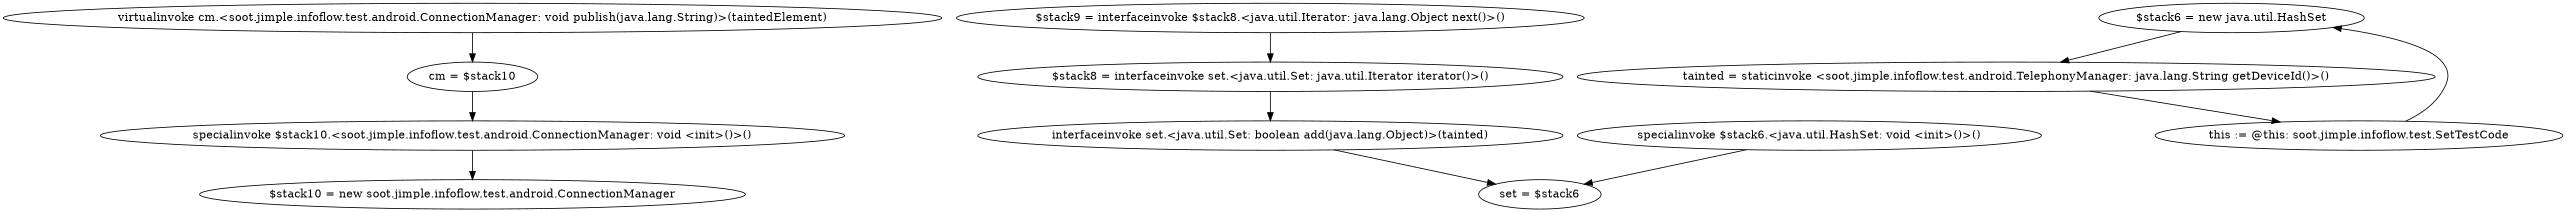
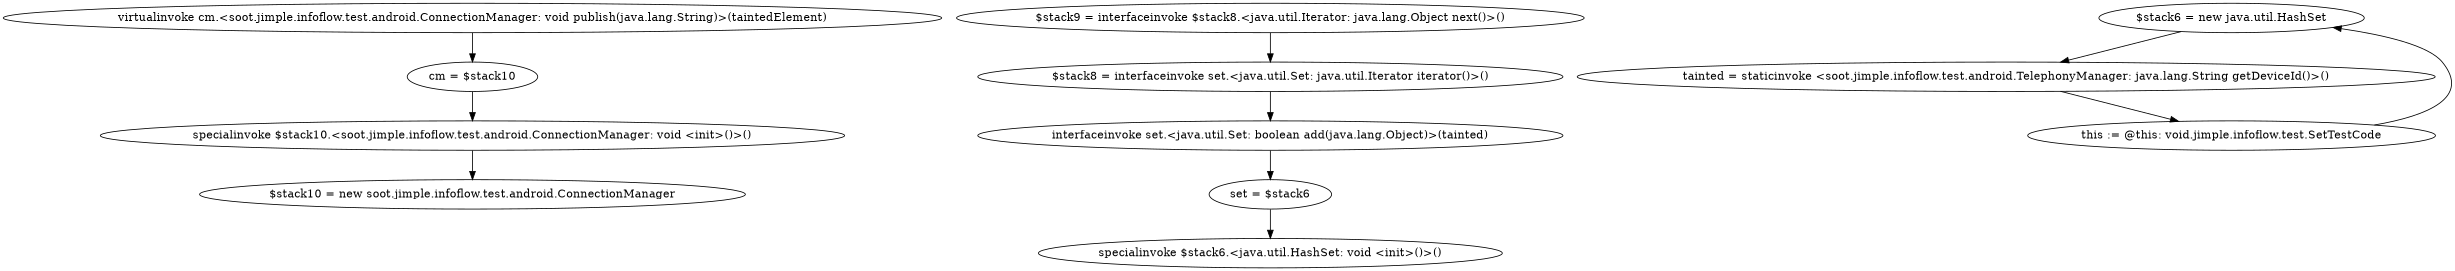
(2359, 136) -> (2232, 136)
(1669, 166) -> (1270, 220)
